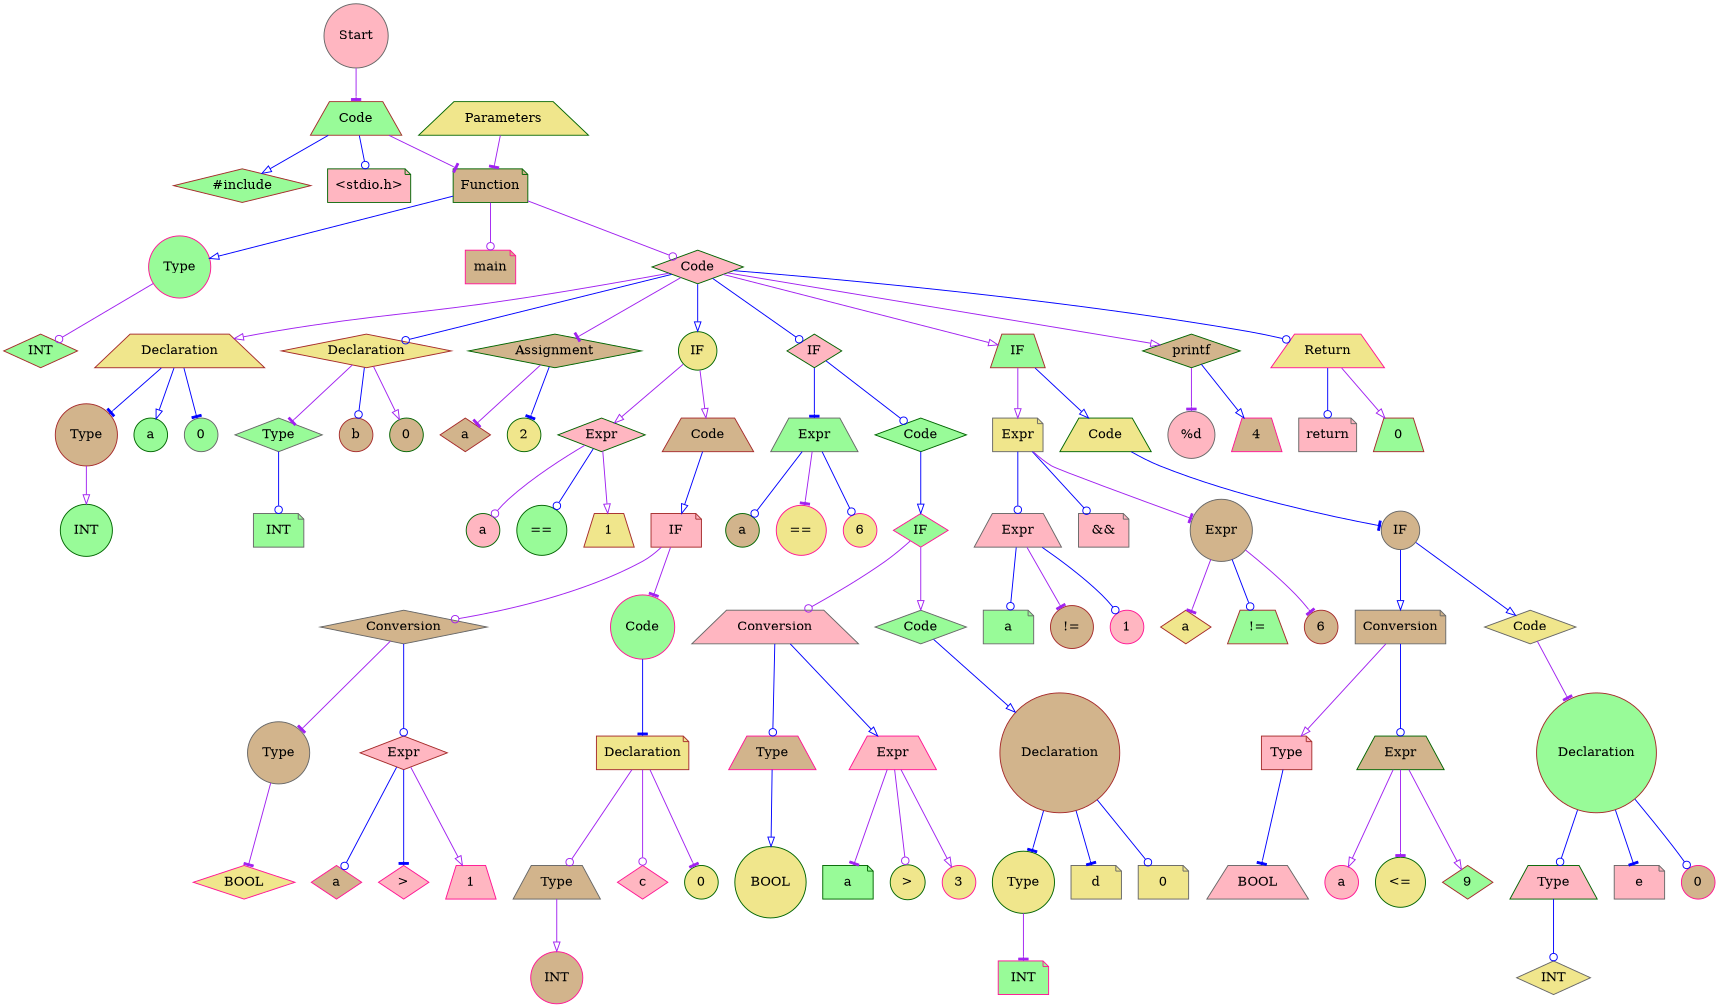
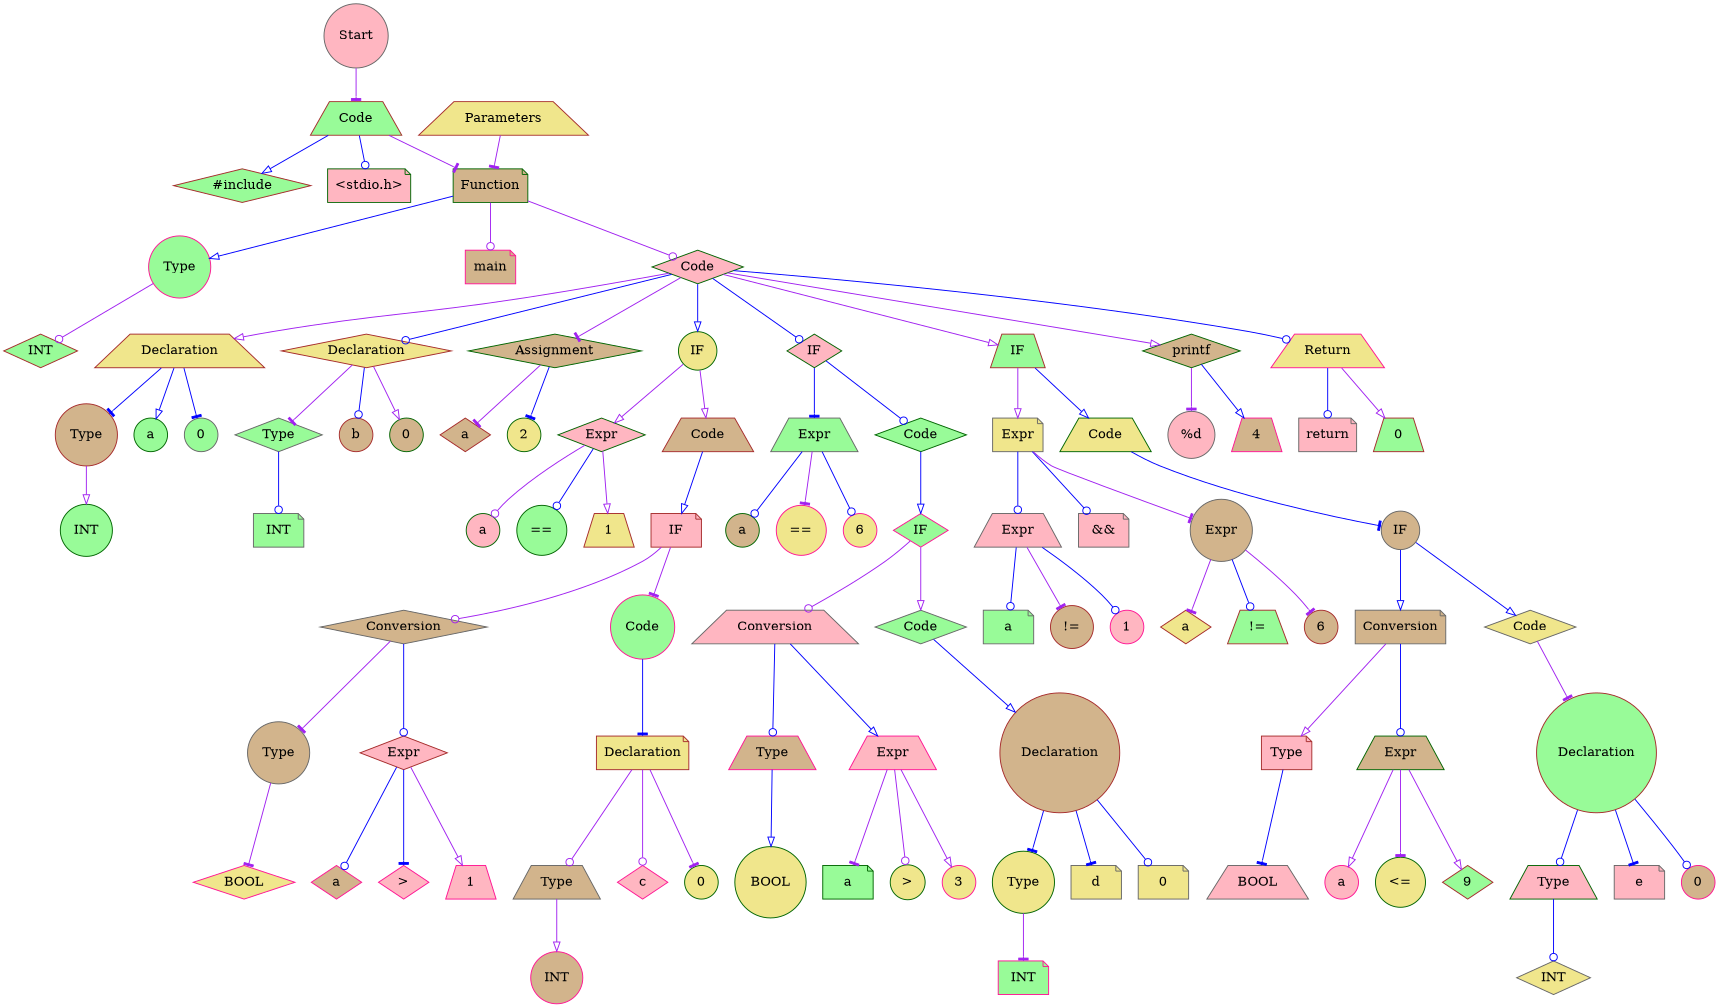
(504, 118) -> (504, 118)
